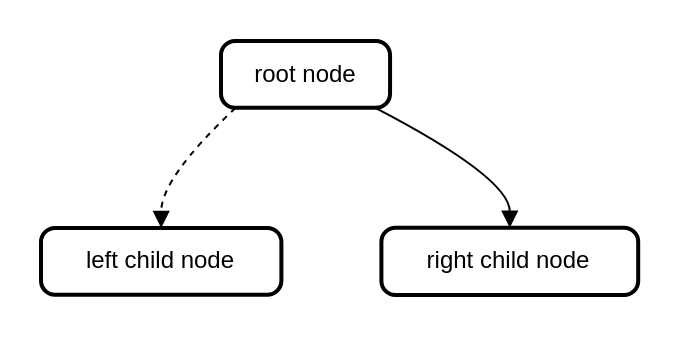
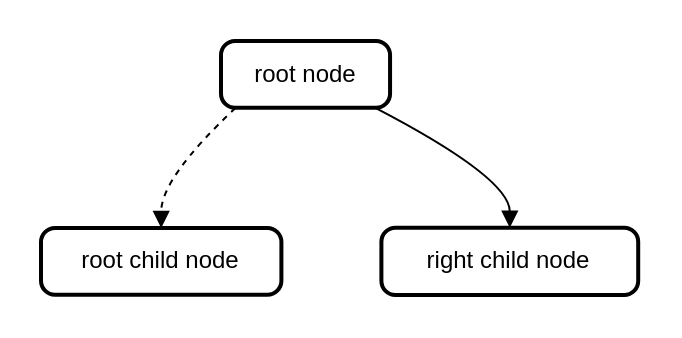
(161, 261) -> (161, 261)
